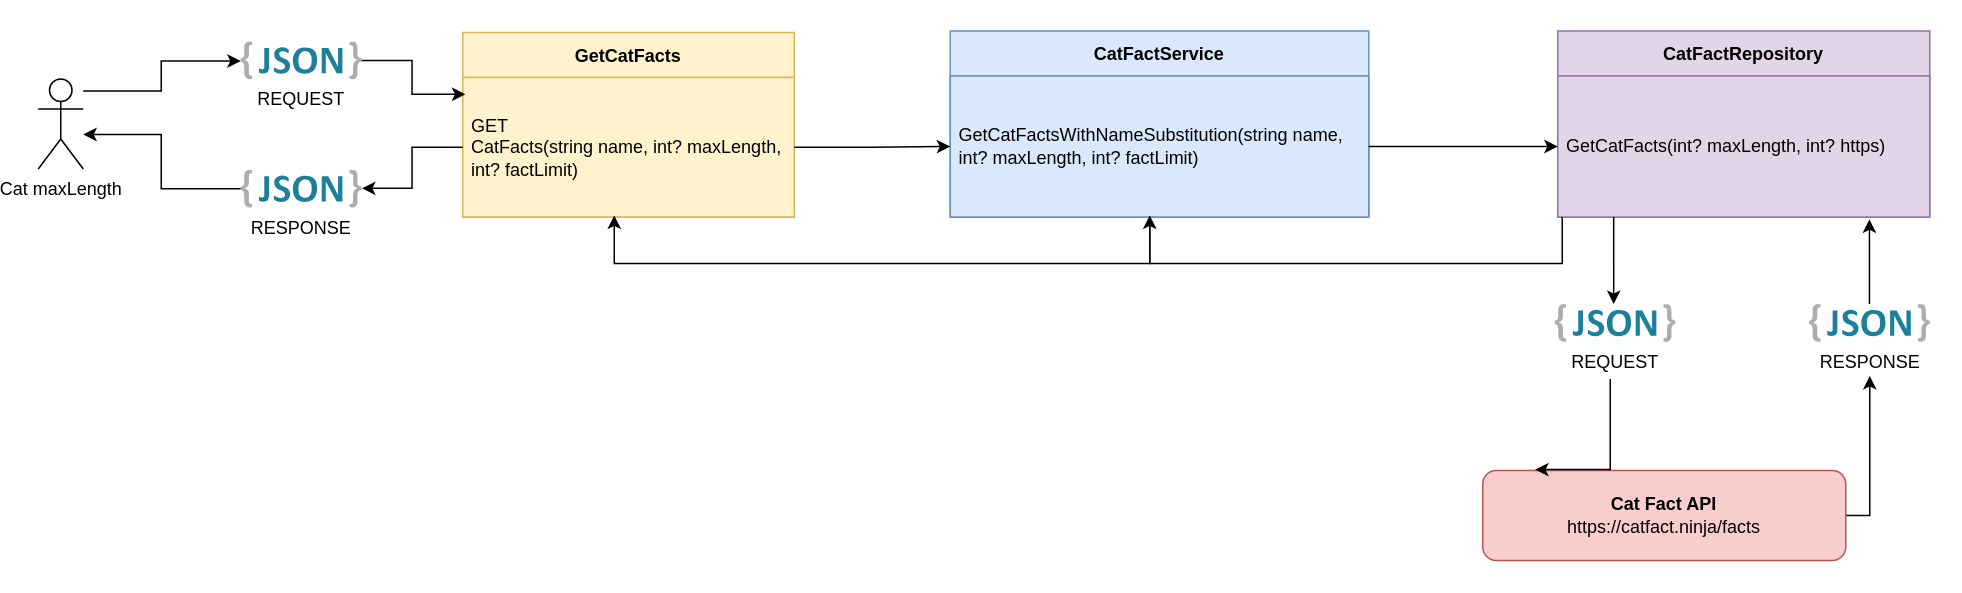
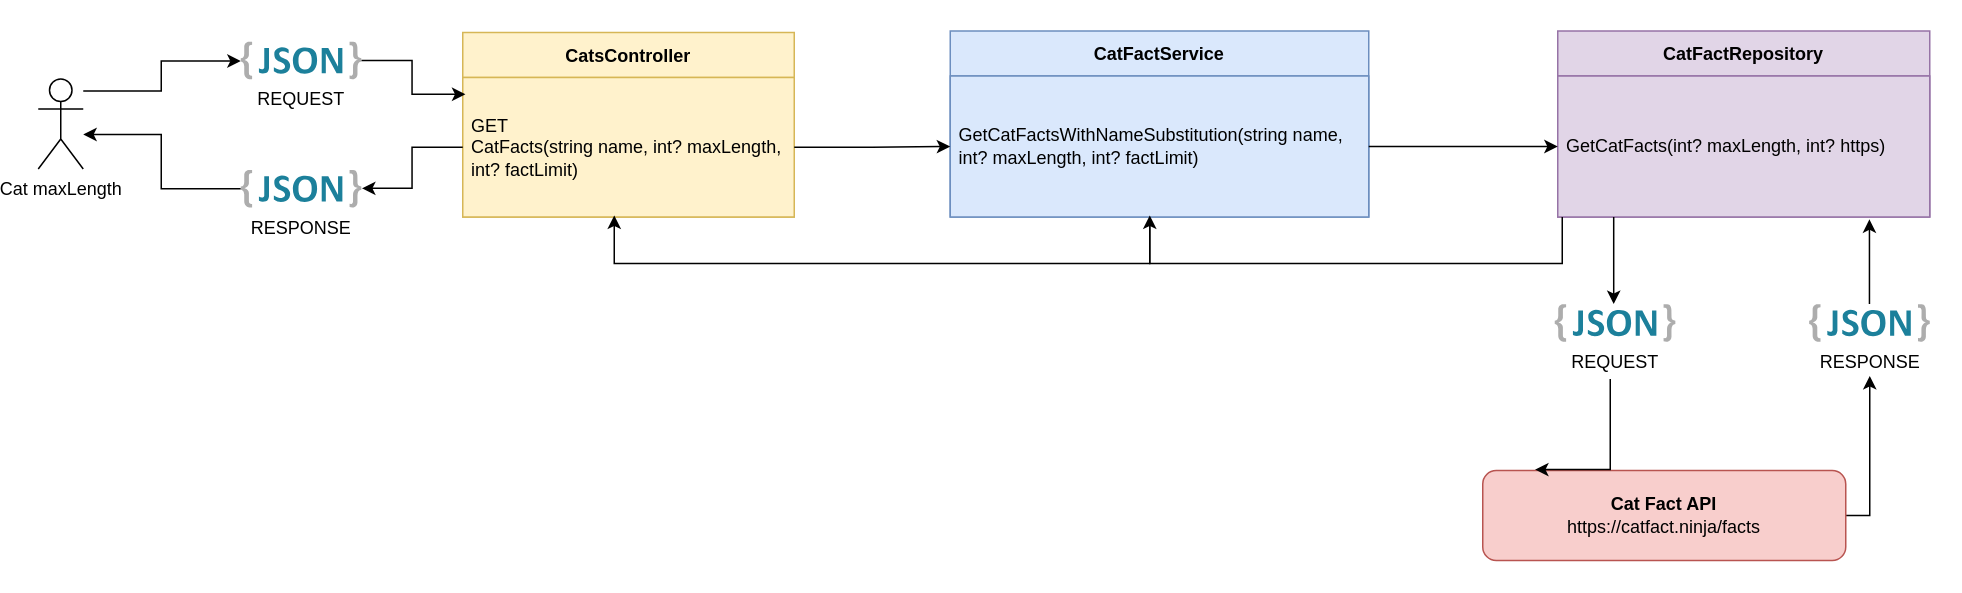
(628, 56) -> (628, 56)
